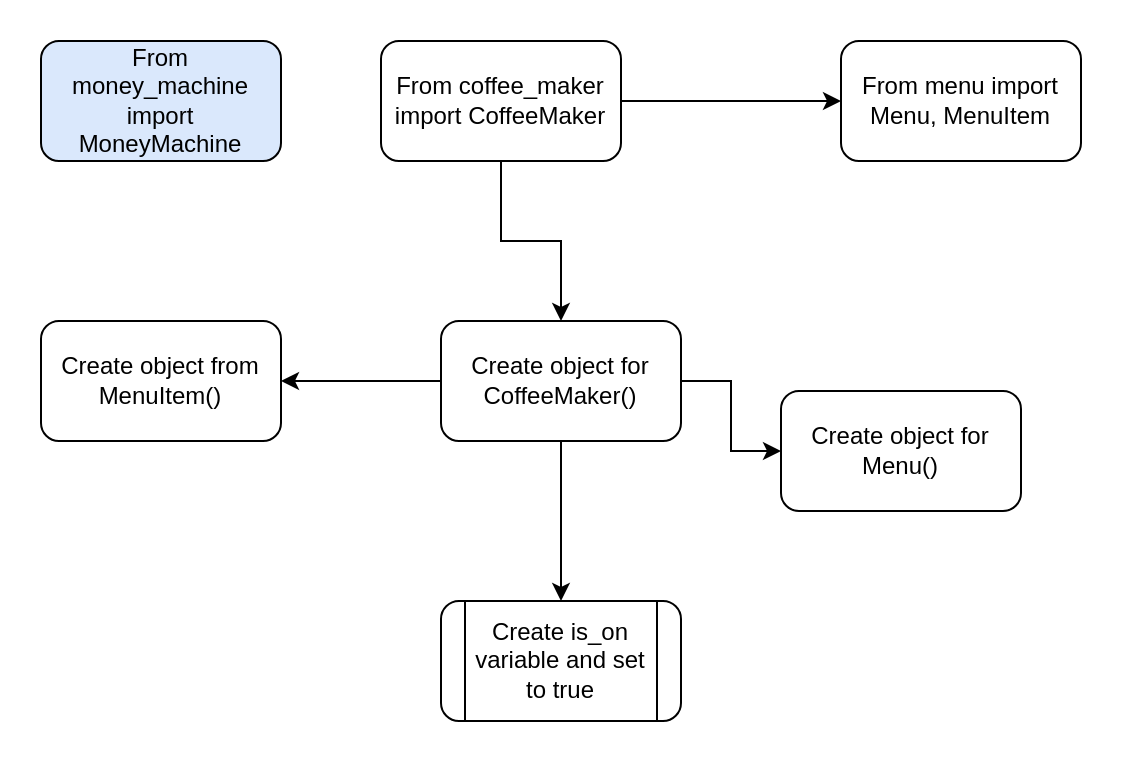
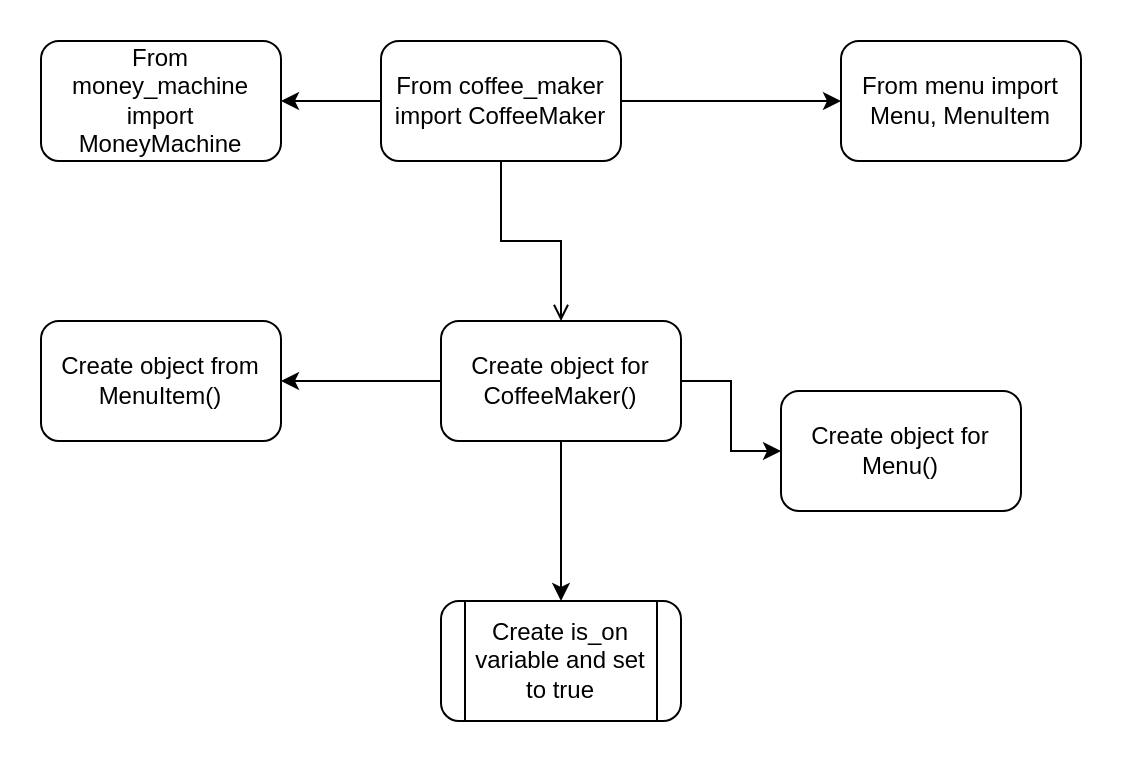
(161, 101) -> (161, 101)
none -> (338, 101)
(561, 306) -> (561, 308)
